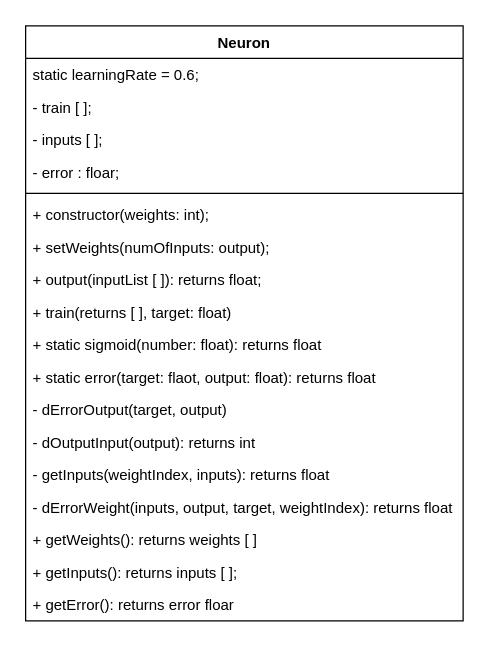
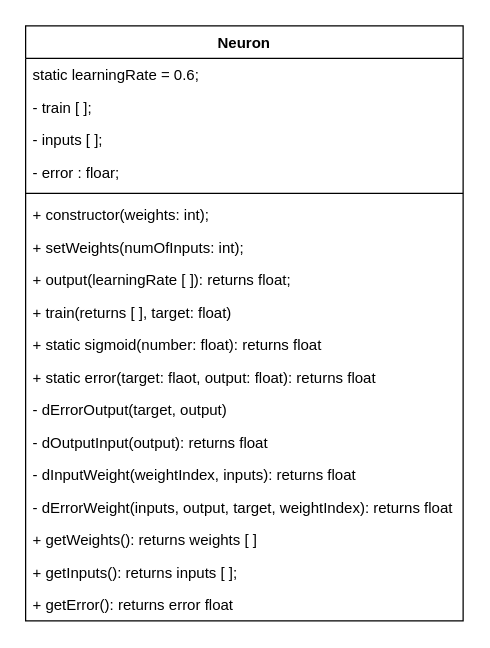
(166, 248) -> (151, 248)
(177, 280) -> (189, 280)
(170, 443) -> (178, 443)
(212, 475) -> (223, 475)
(159, 605) -> (159, 605)
